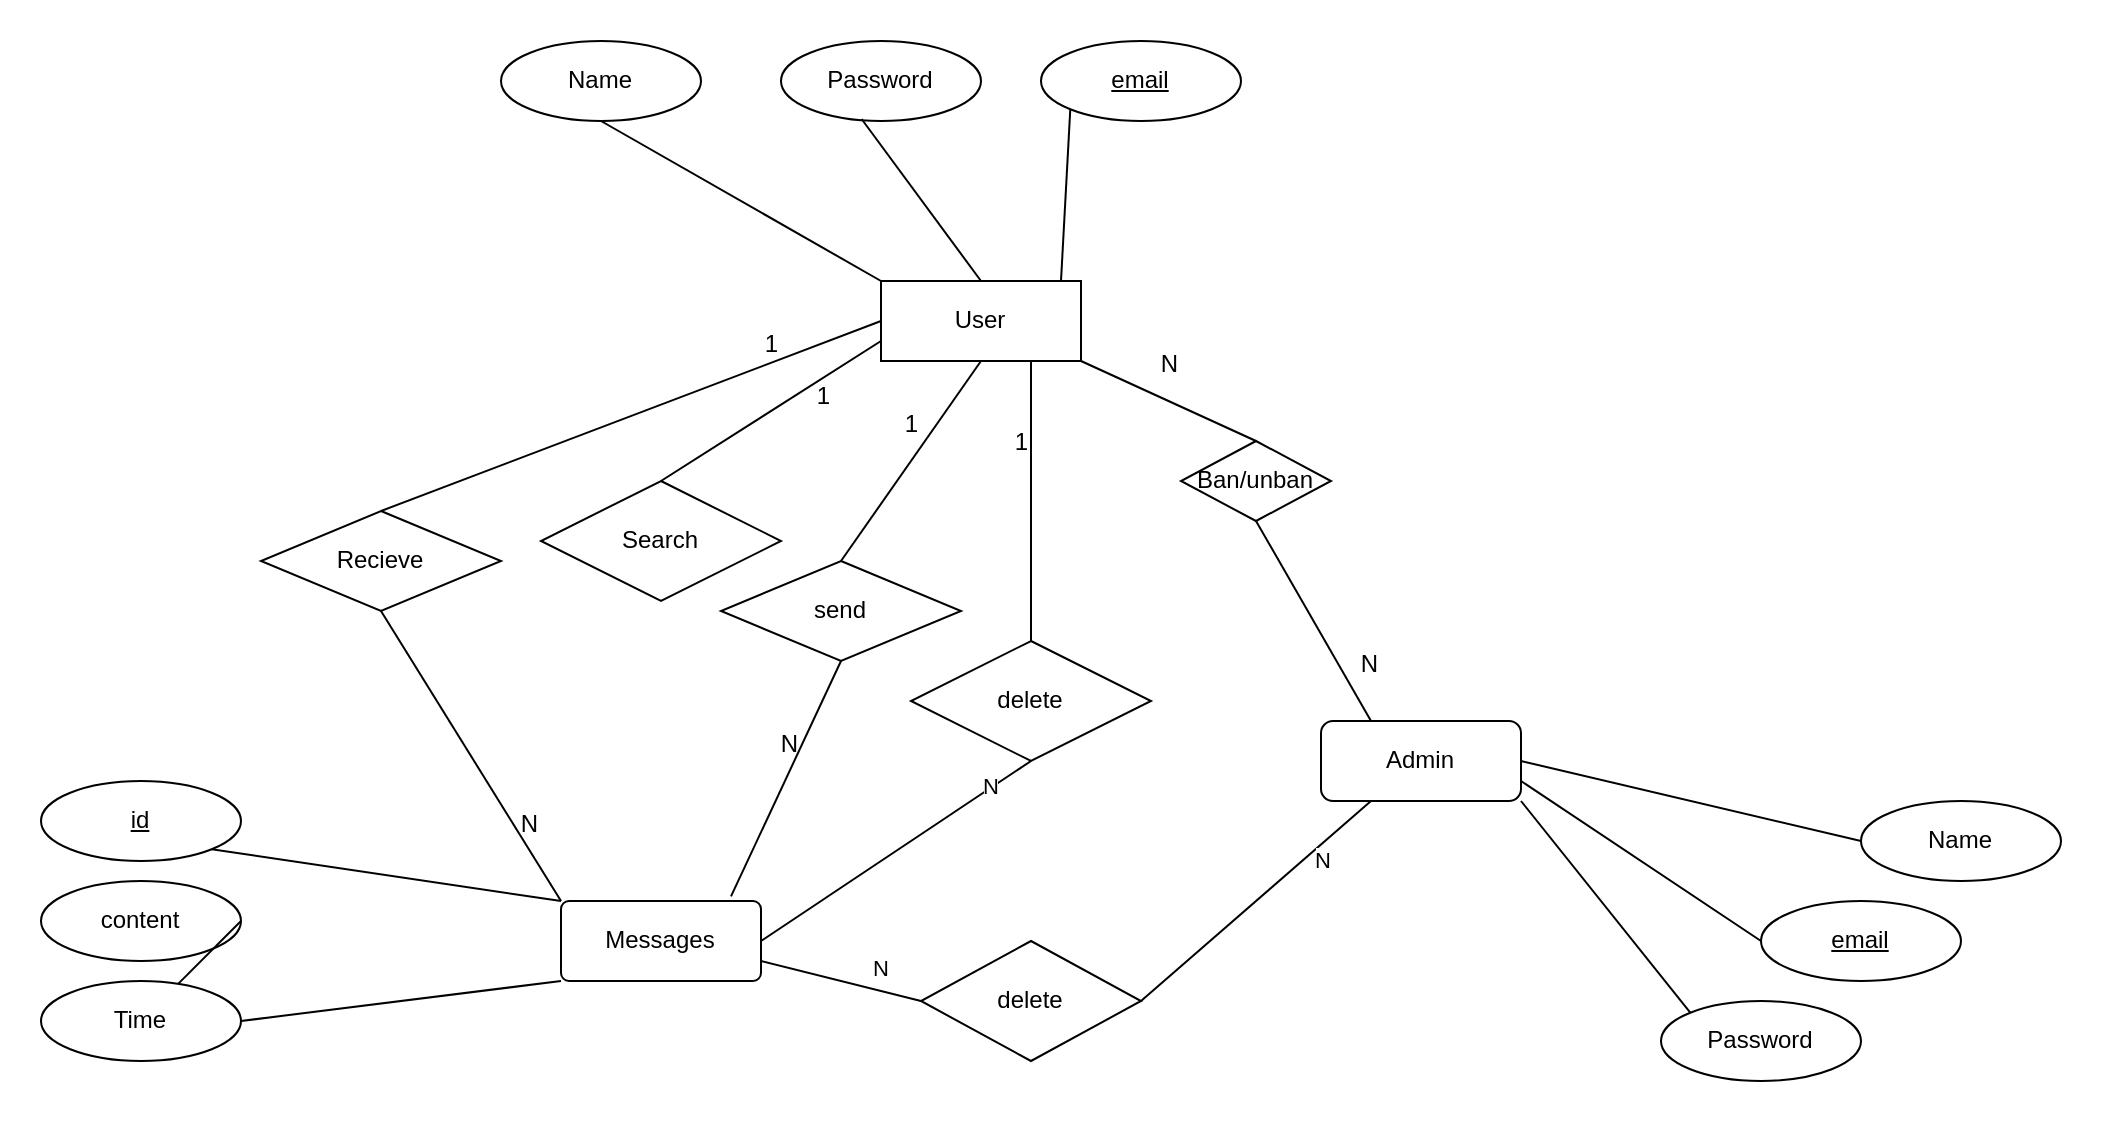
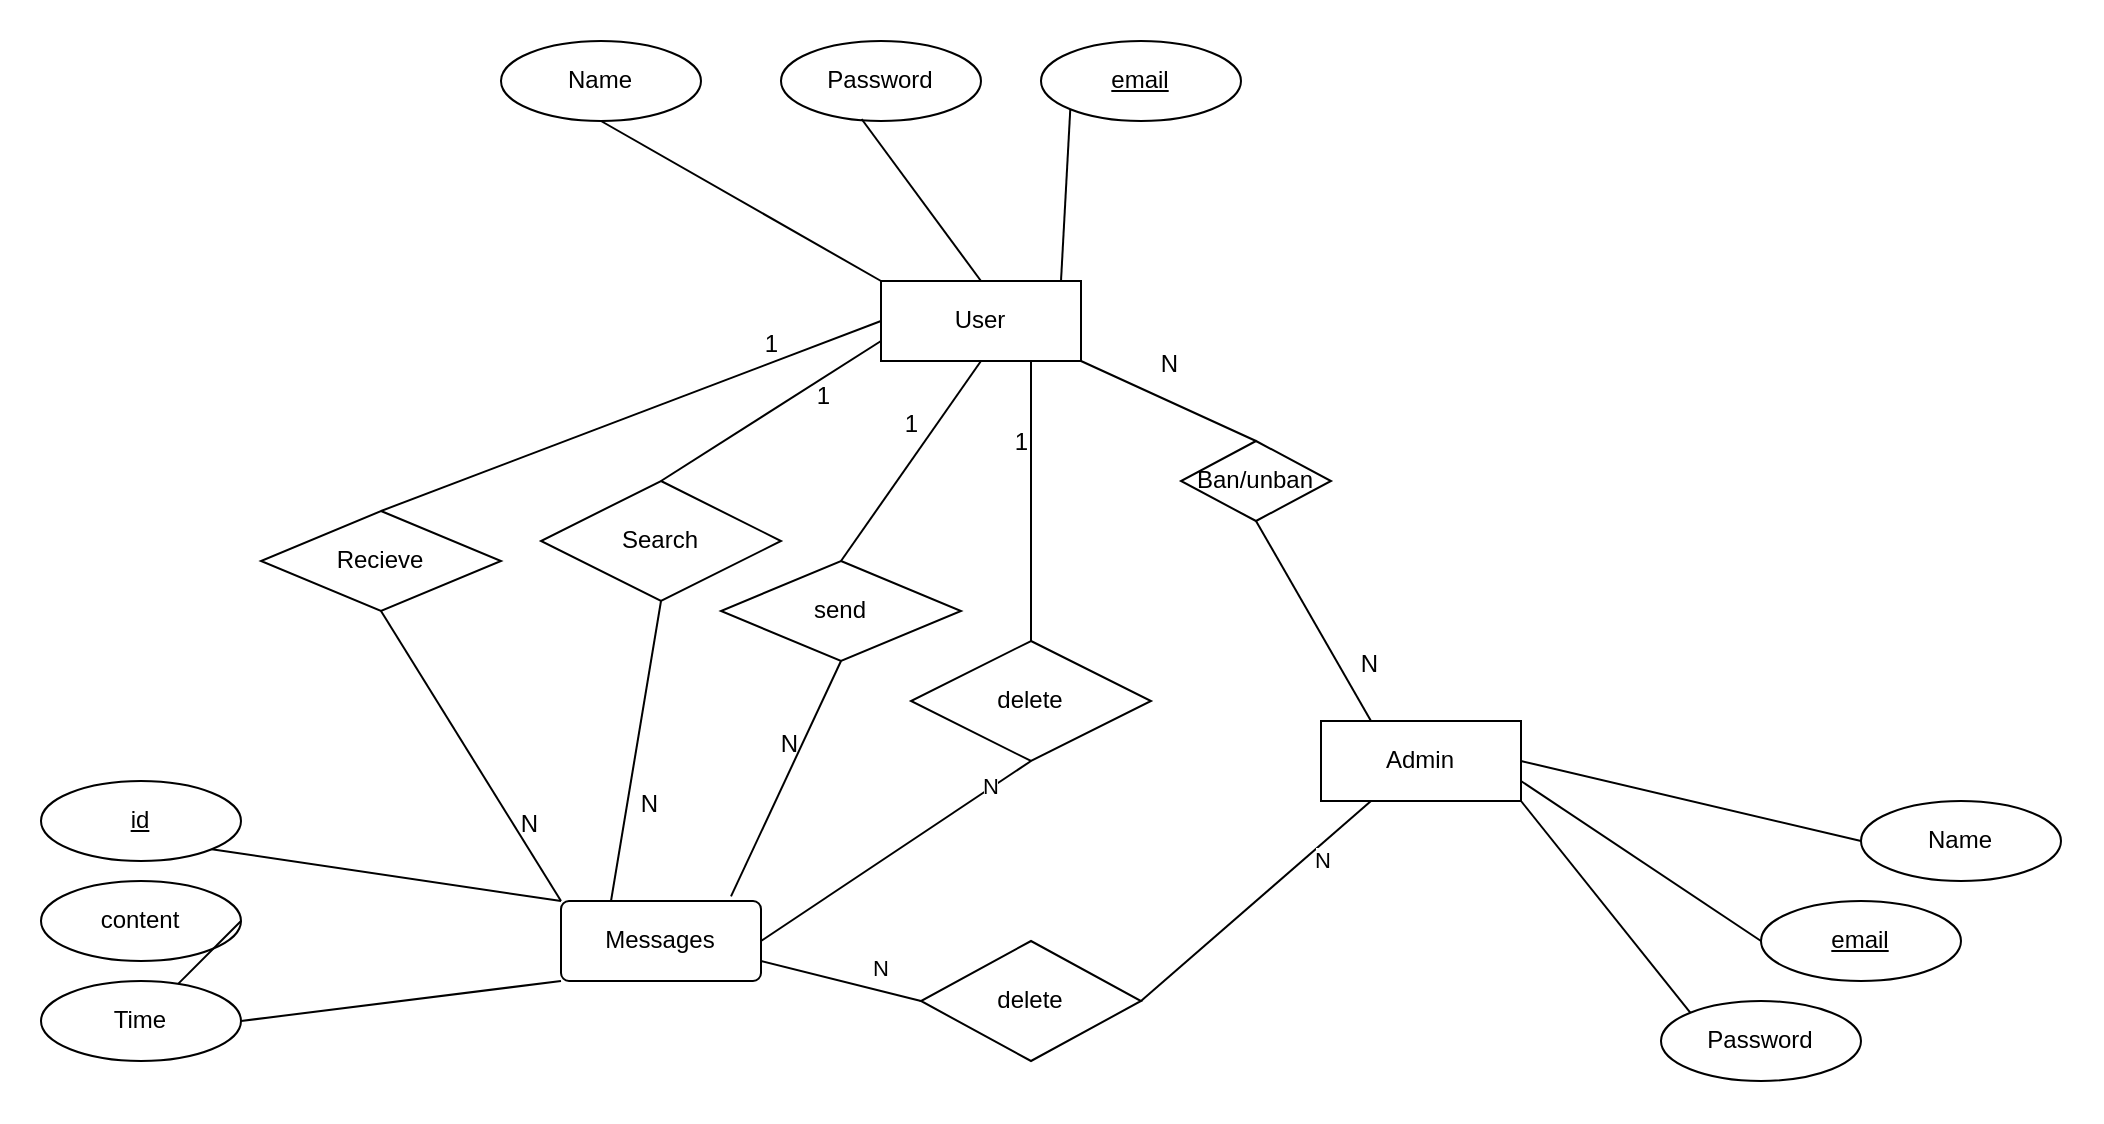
none -> (636, 751)
(1421, 761) -> (1421, 761)
